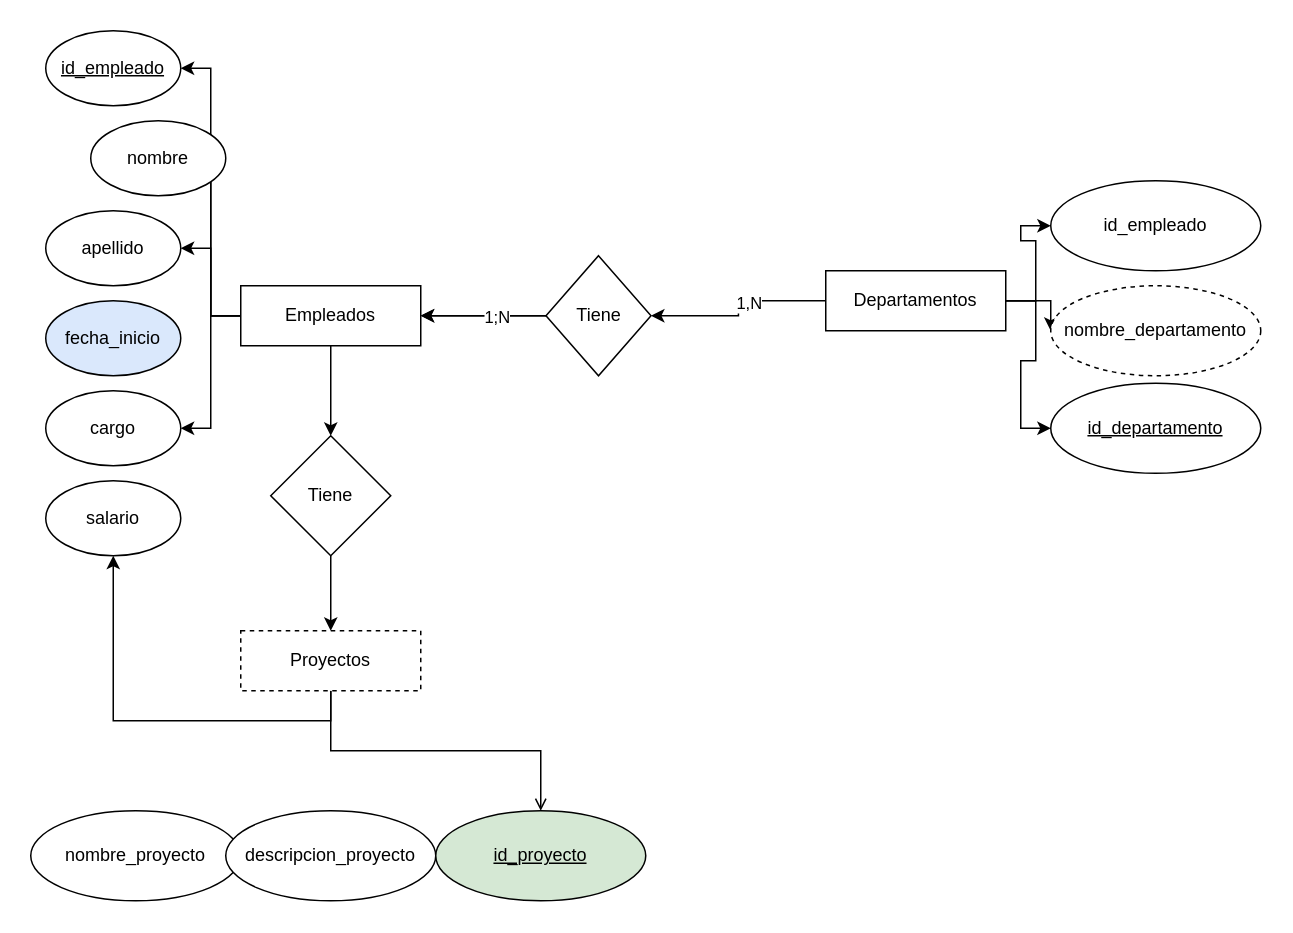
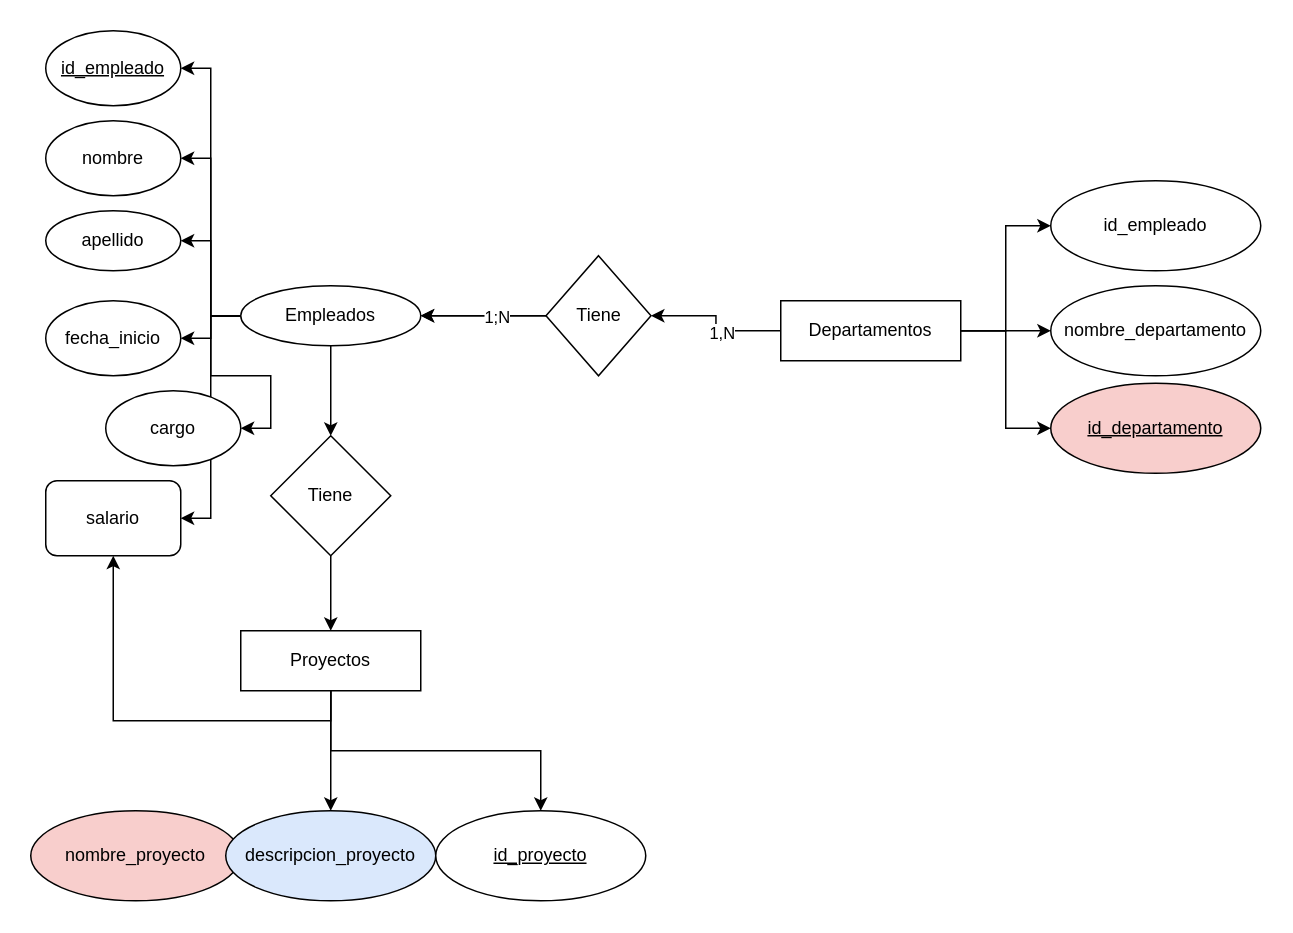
(158, 158) -> (113, 158)
(113, 248) -> (113, 241)
(916, 301) -> (871, 331)
(331, 316) -> (331, 316)
(1156, 331) -> (1156, 331)
(113, 338) -> (113, 338)
none -> (200, 338)
(113, 428) -> (173, 428)
(1156, 428) -> (1156, 428)
none -> (211, 496)
(113, 518) -> (113, 518)
(331, 661) -> (331, 661)
none -> (331, 777)
(541, 801) -> (541, 799)
(136, 856) -> (136, 856)
(331, 856) -> (331, 856)
(541, 856) -> (541, 856)
